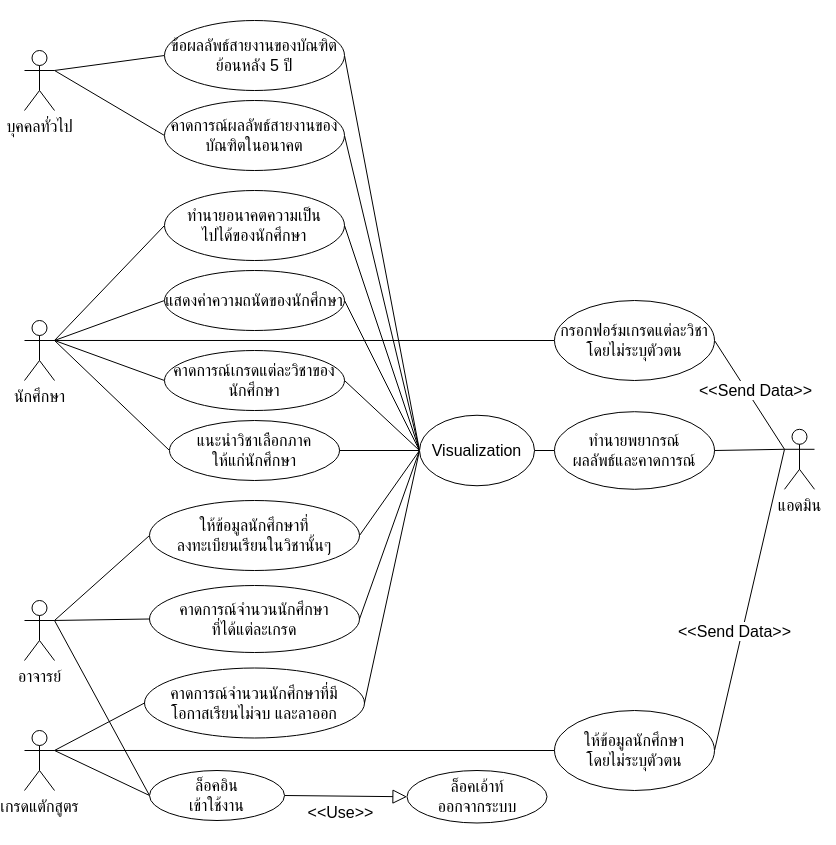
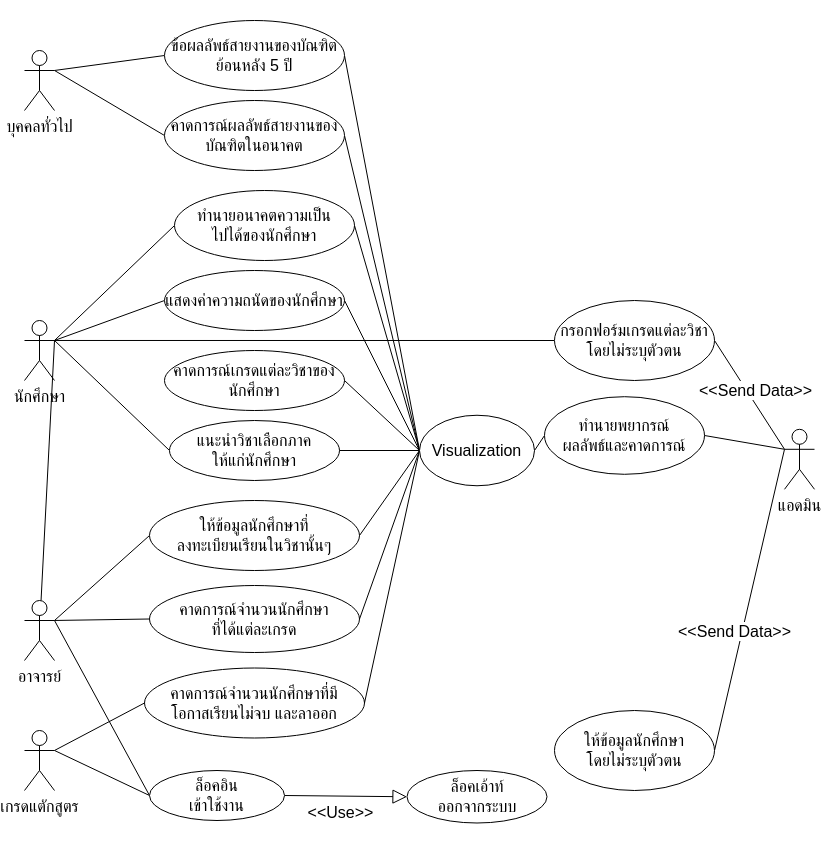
(255, 226) -> (265, 226)
(112, 361) -> (48, 471)
(635, 451) -> (625, 436)
(306, 750) -> none
